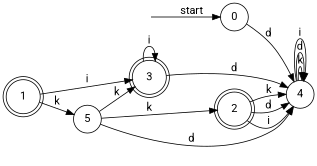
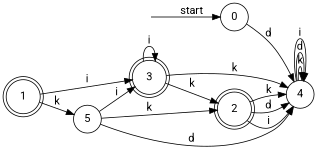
(234, 68) -> (234, 68)
(117, 92) -> (117, 92)
none -> (188, 92)
